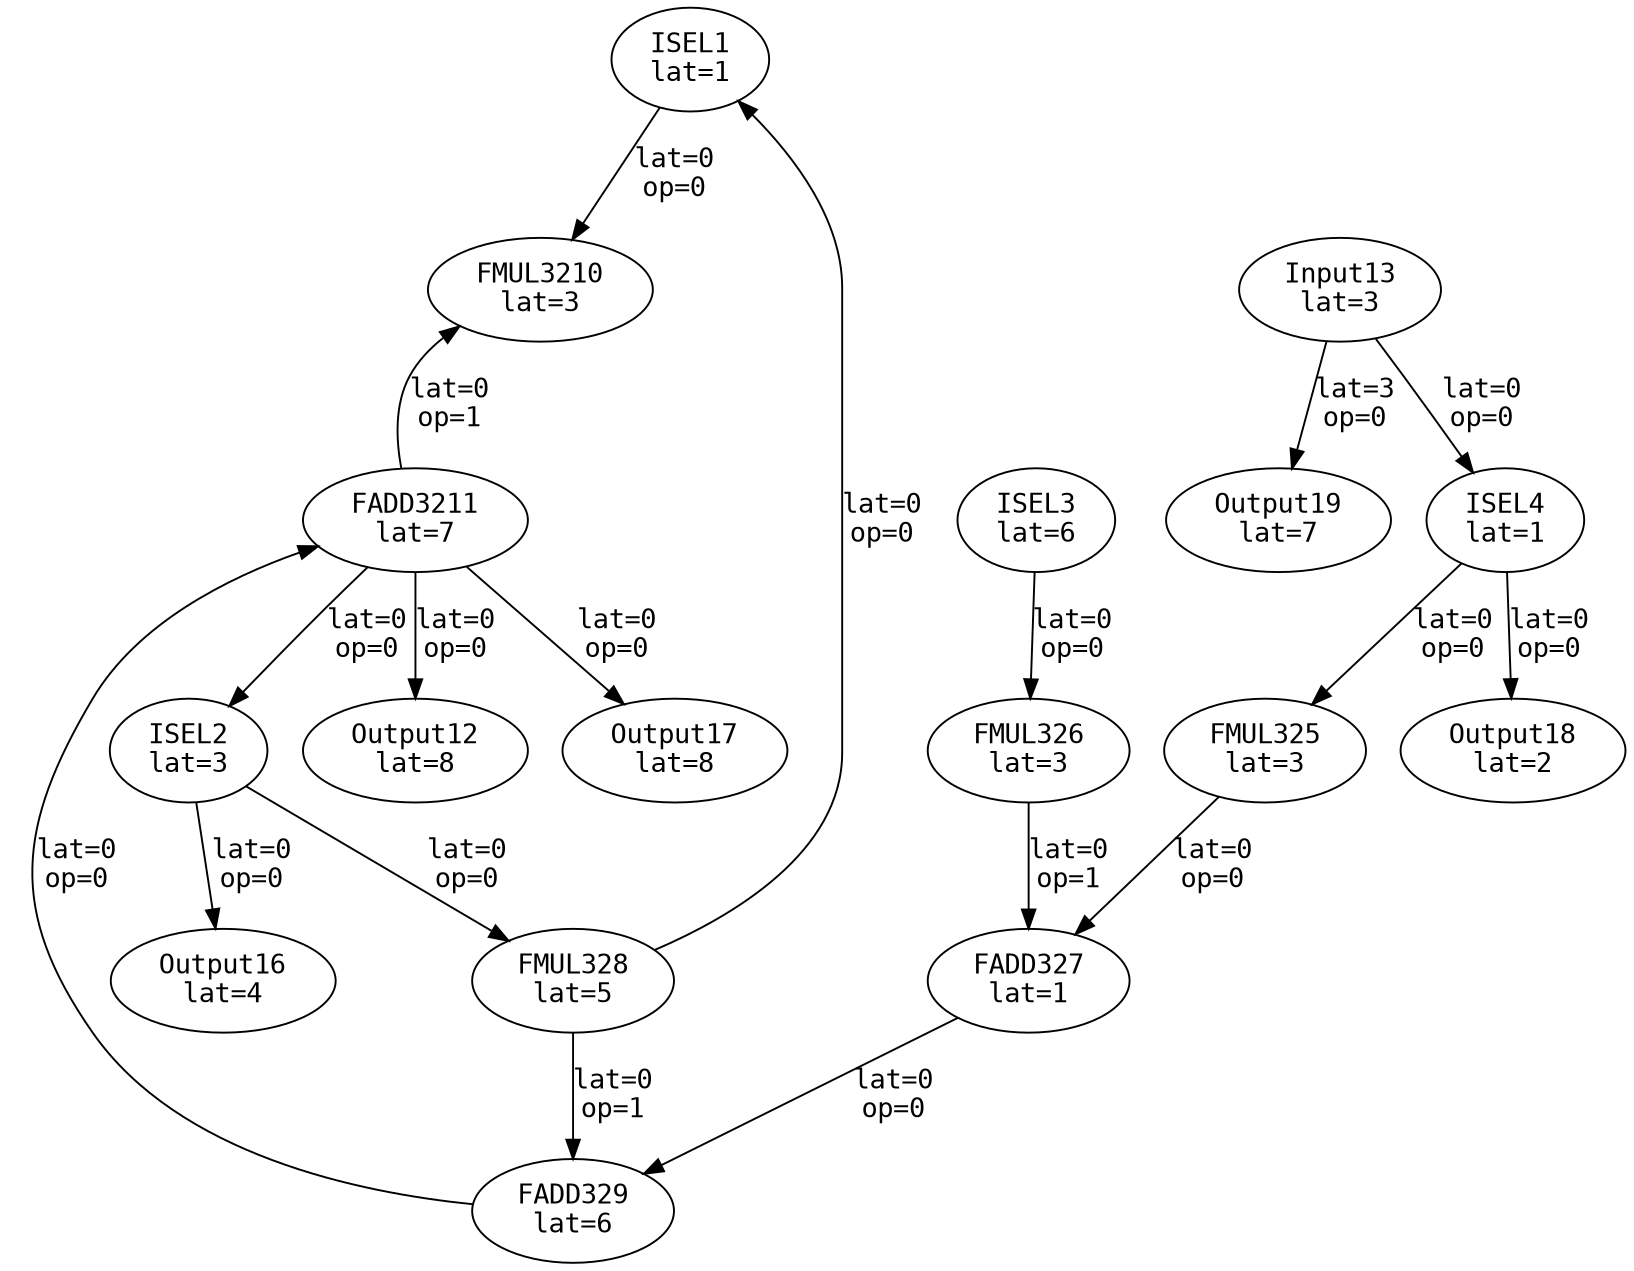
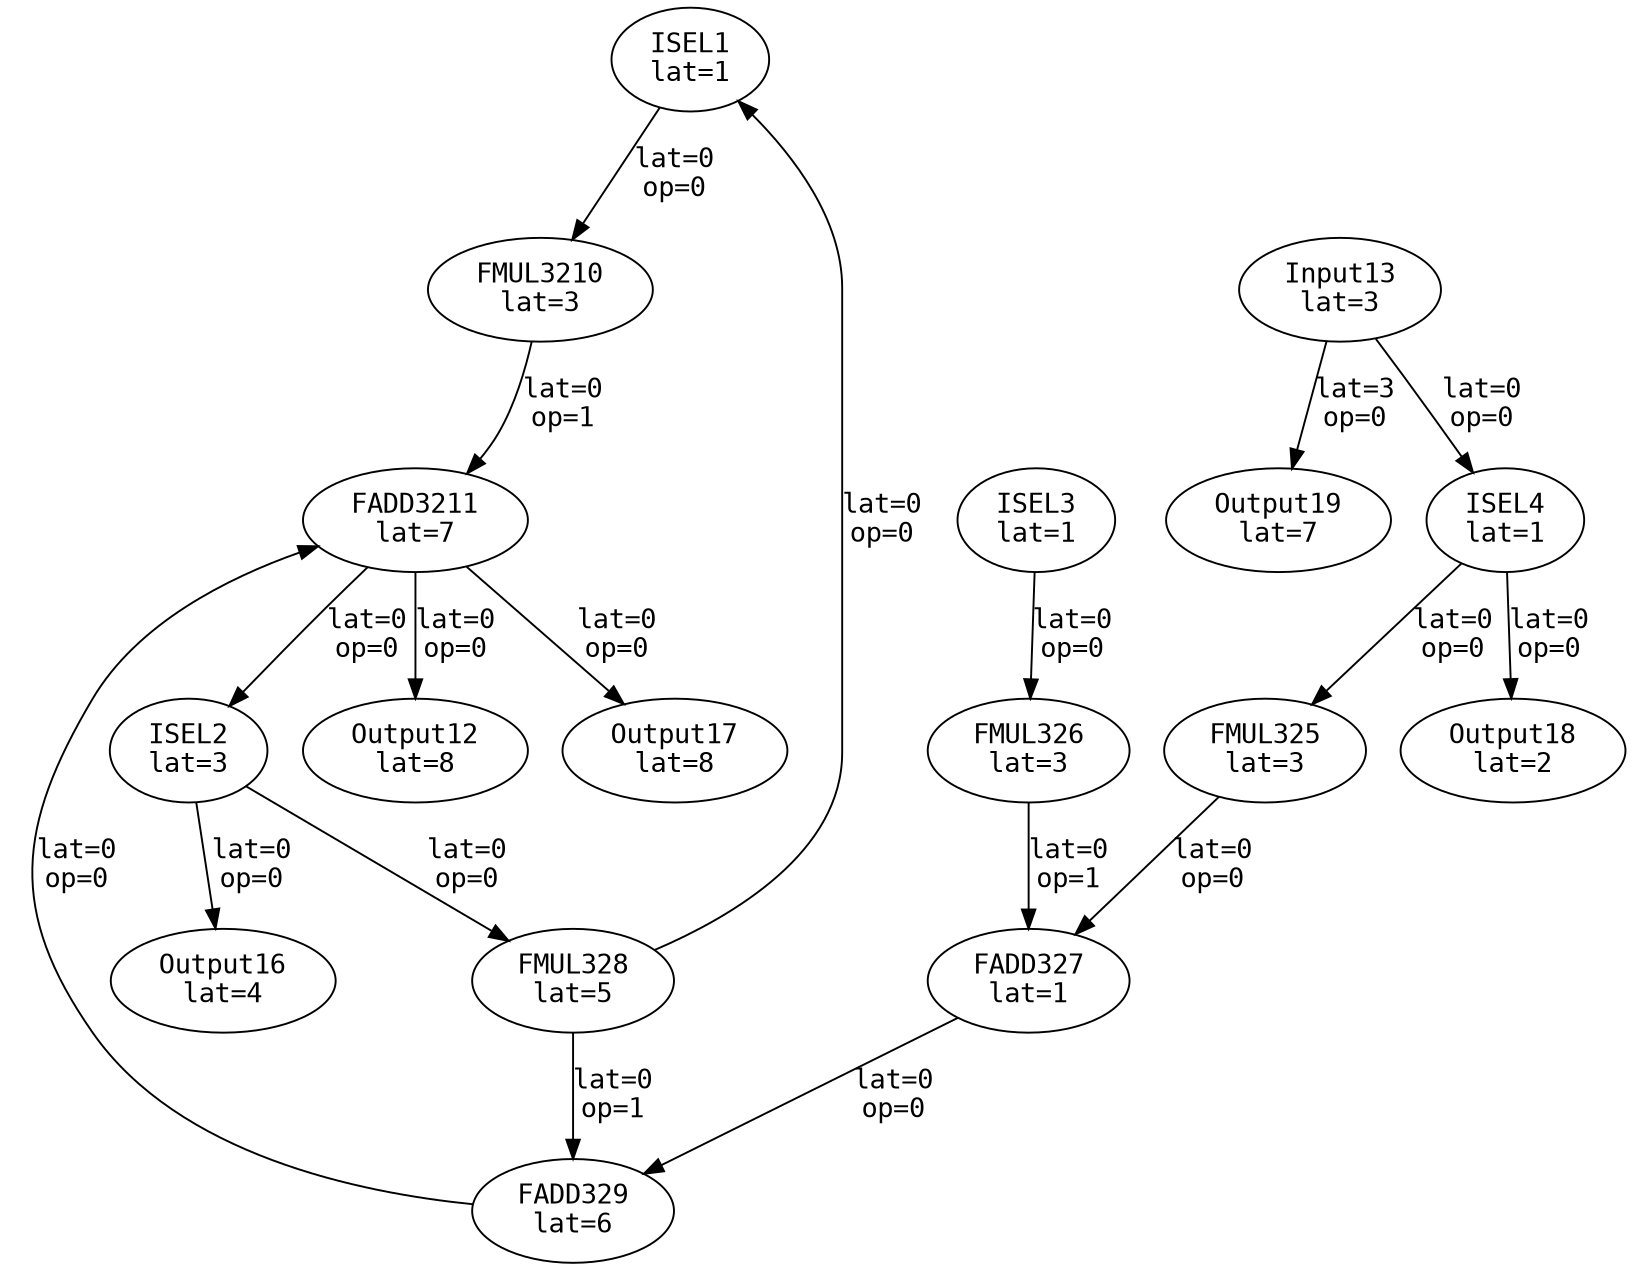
(402, 396) -> (513, 403)
(1036, 520) -> (1036, 520)
